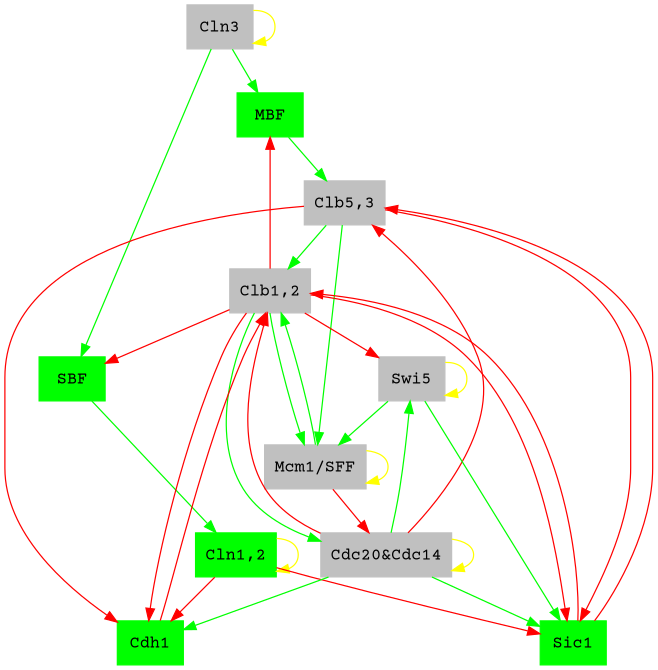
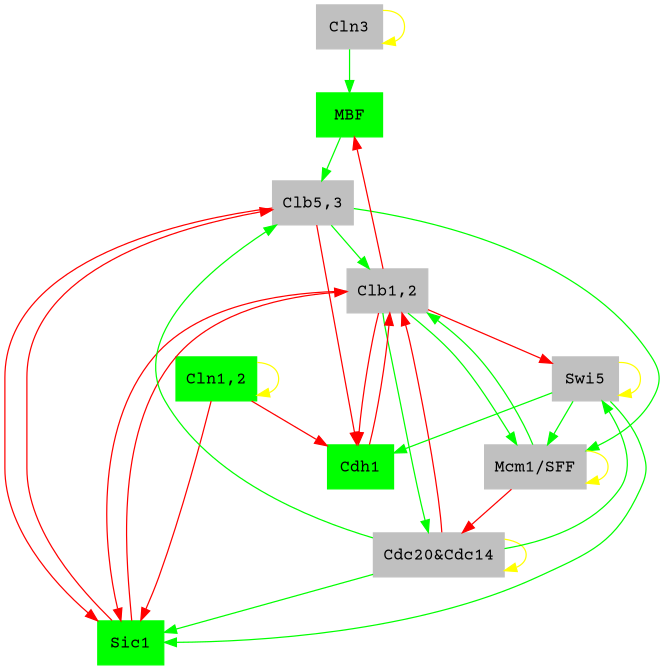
(72, 379) -> none
(483, 395) -> (176, 417)
(262, 601) -> (479, 421)
